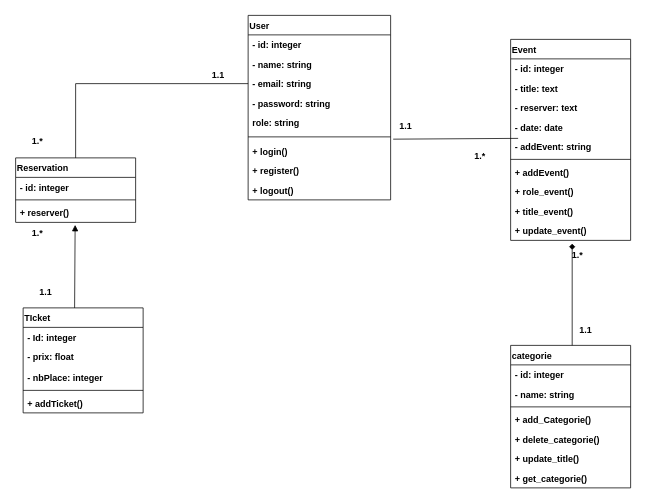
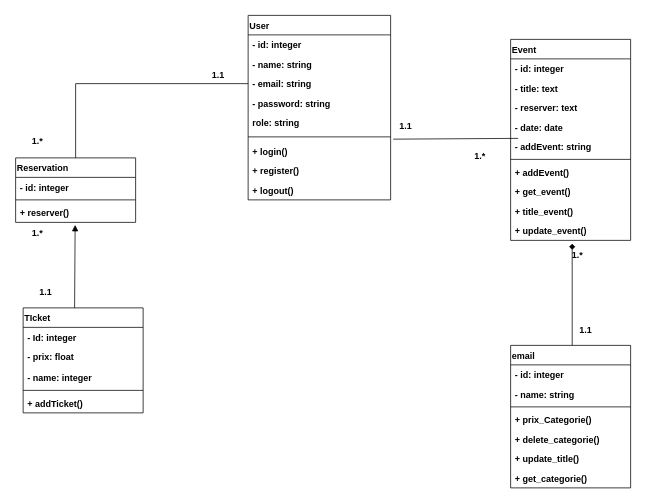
(547, 192) -> (546, 192)
(533, 356) -> (522, 356)
(67, 378) -> (60, 378)
(555, 420) -> (556, 420)
